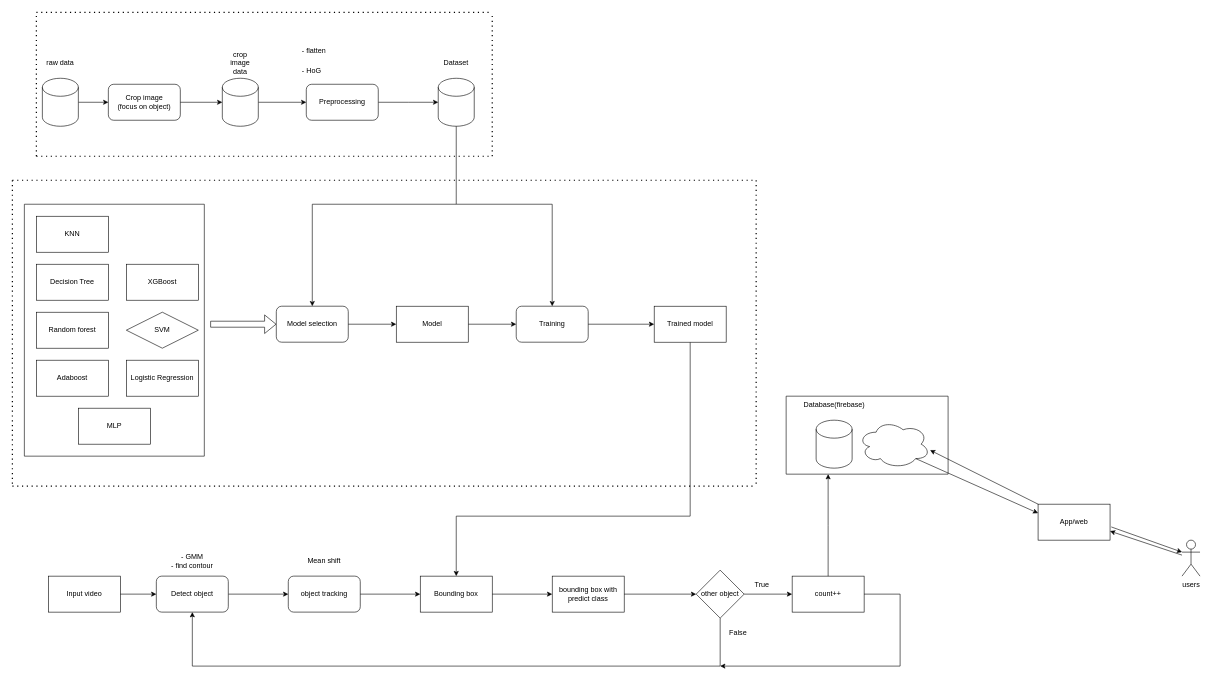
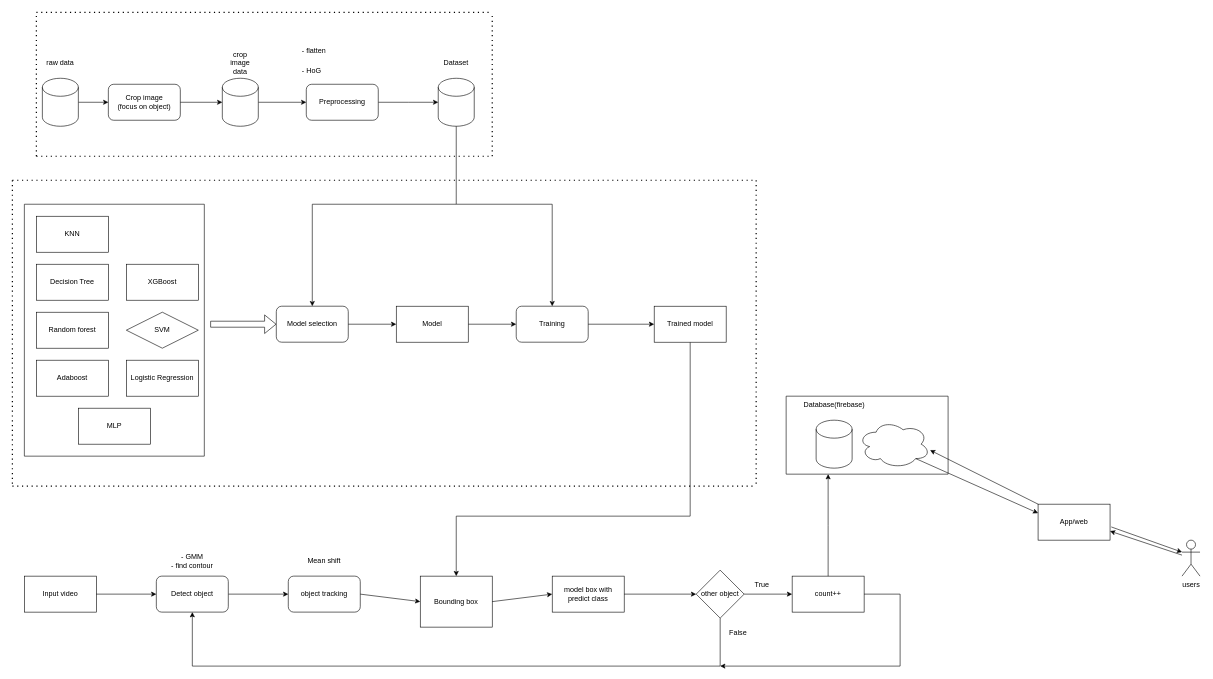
(84, 594) -> (60, 594)
(456, 594) -> (456, 602)
(588, 594) -> (588, 594)
